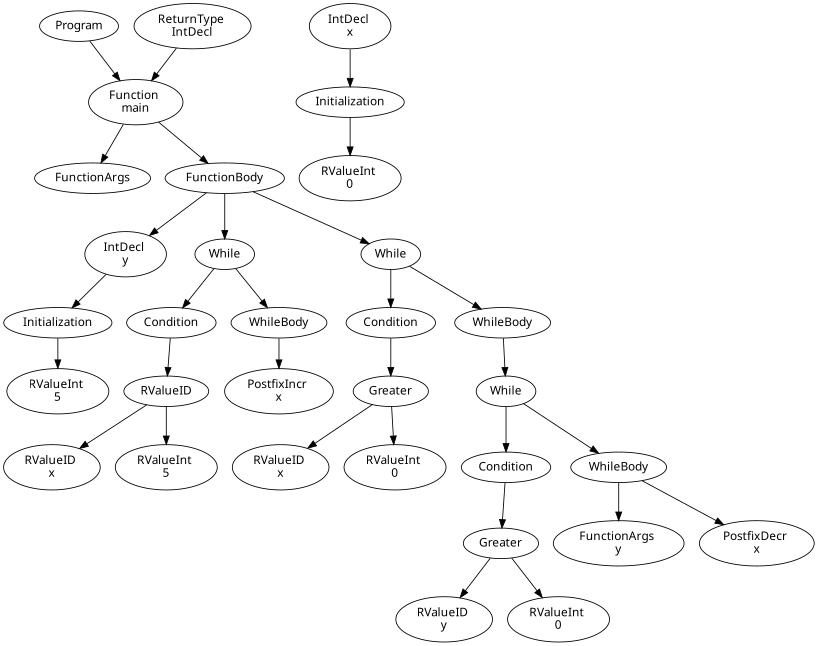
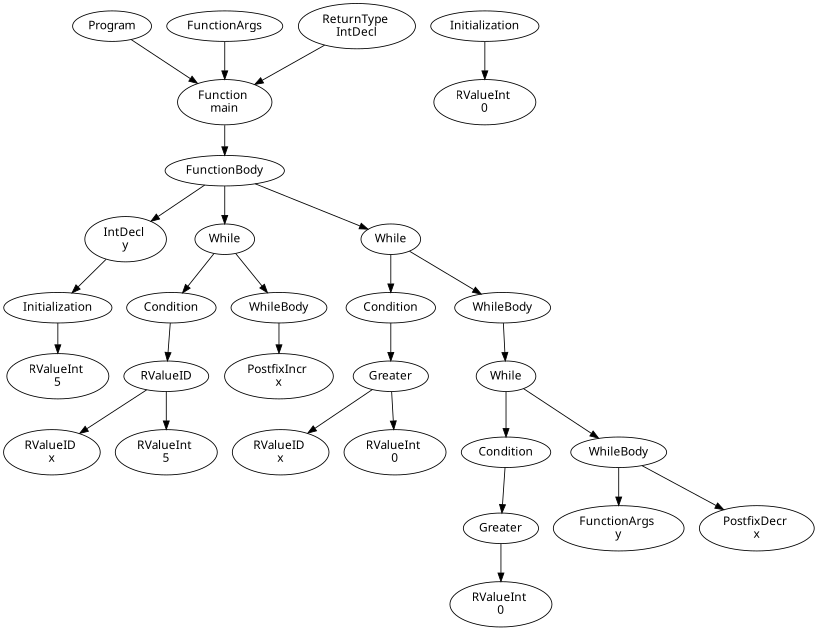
(350, 26) -> none
(114, 140) -> (225, 56)
(444, 619) -> none
